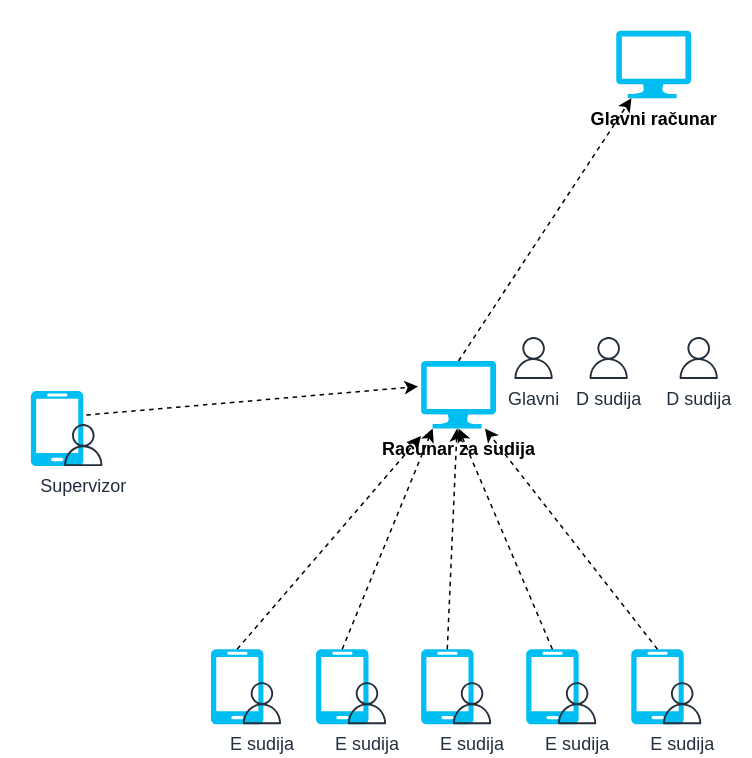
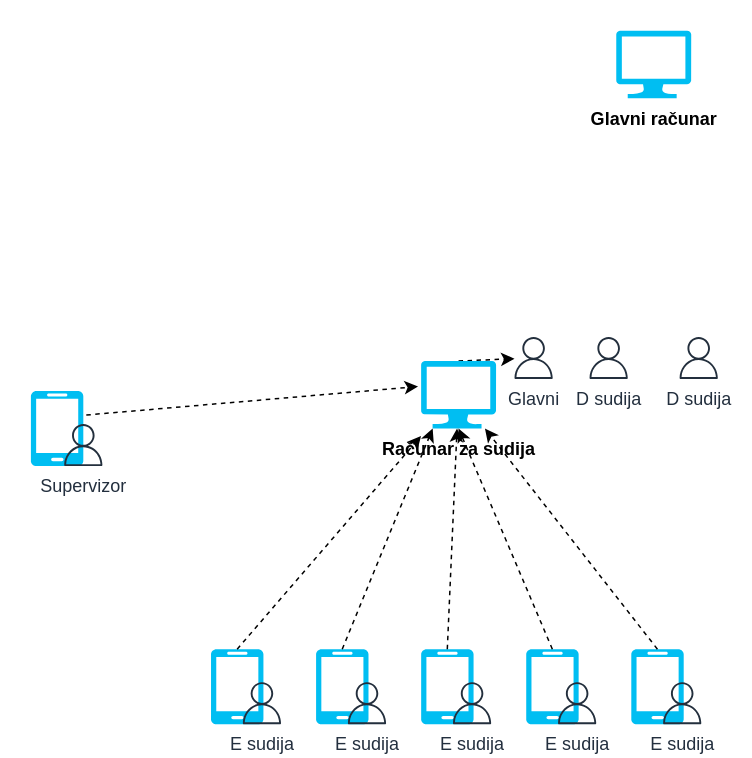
(542, 233) -> (481, 360)
